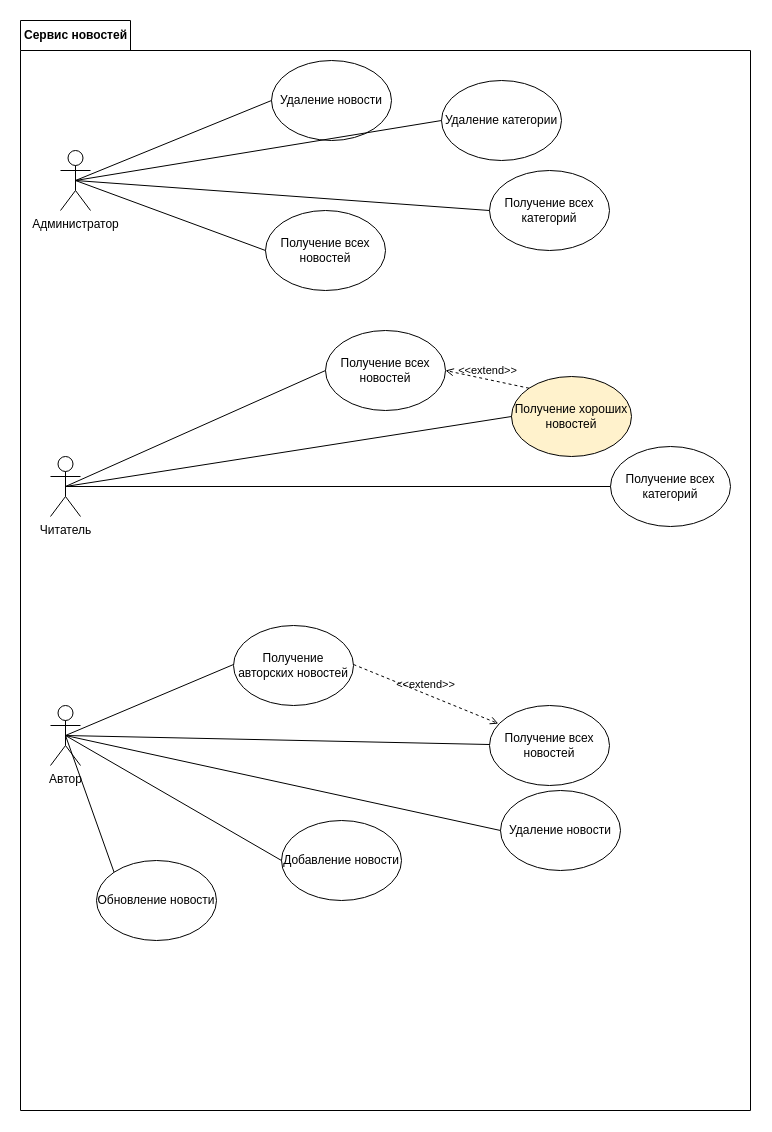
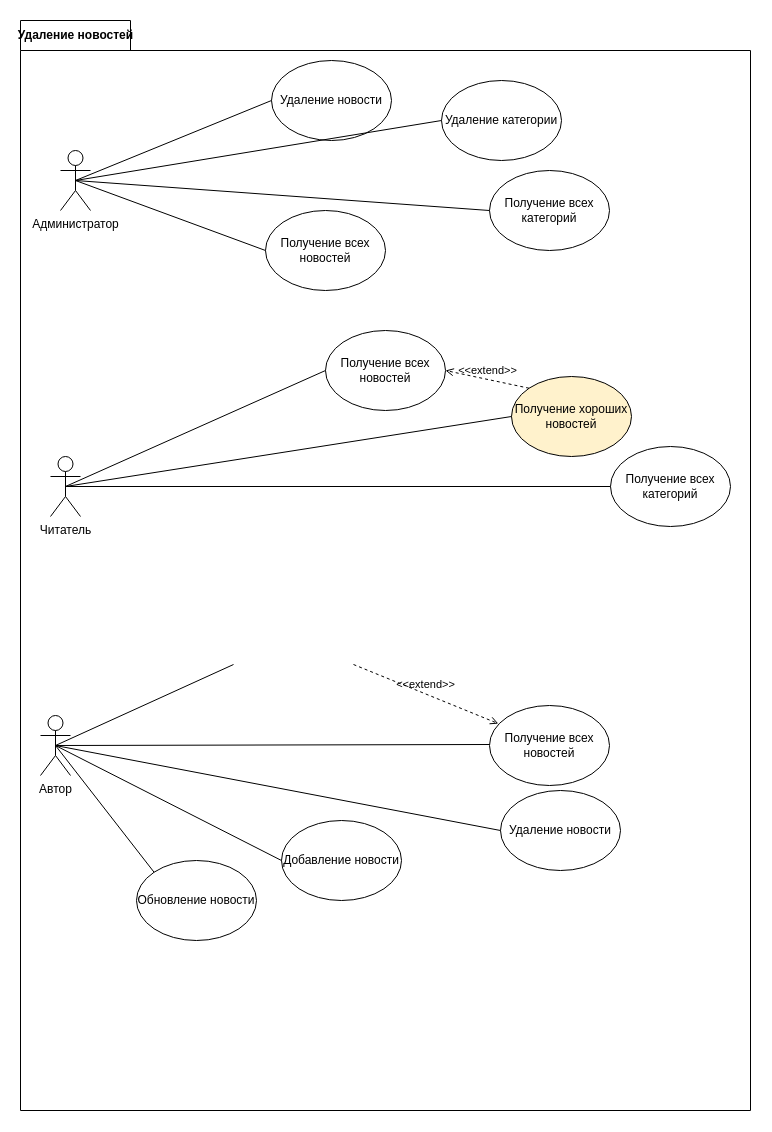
(76, 36) -> (76, 36)
(294, 666) -> none
(66, 736) -> (56, 746)
(157, 901) -> (197, 901)
